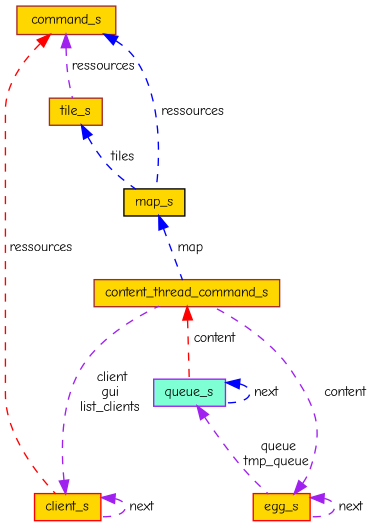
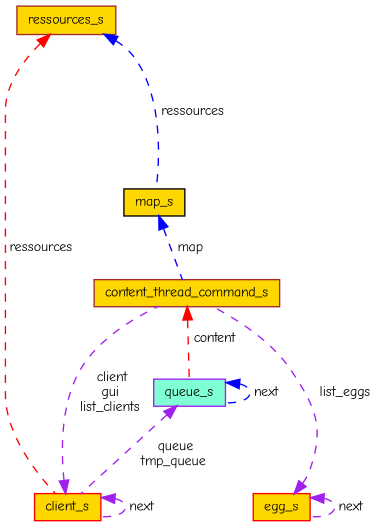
(66, 20) -> (66, 20)
(76, 112) -> none
(343, 393) -> (343, 393)
(234, 458) -> (124, 455)
